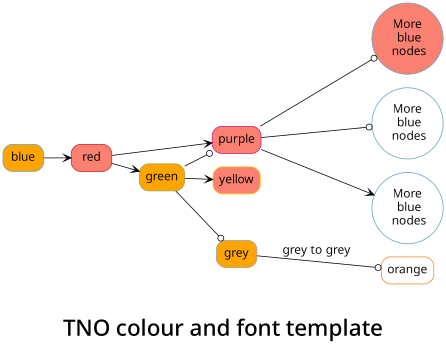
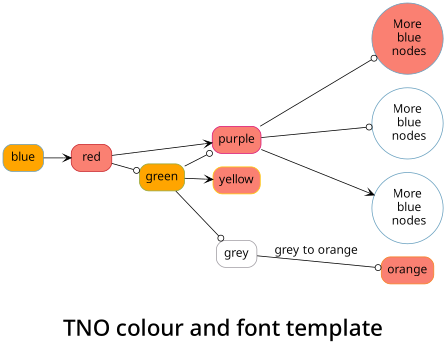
(123, 166) -> (123, 166)
(316, 251) -> (316, 251)
(237, 254) -> (237, 254)
(408, 270) -> (408, 270)
